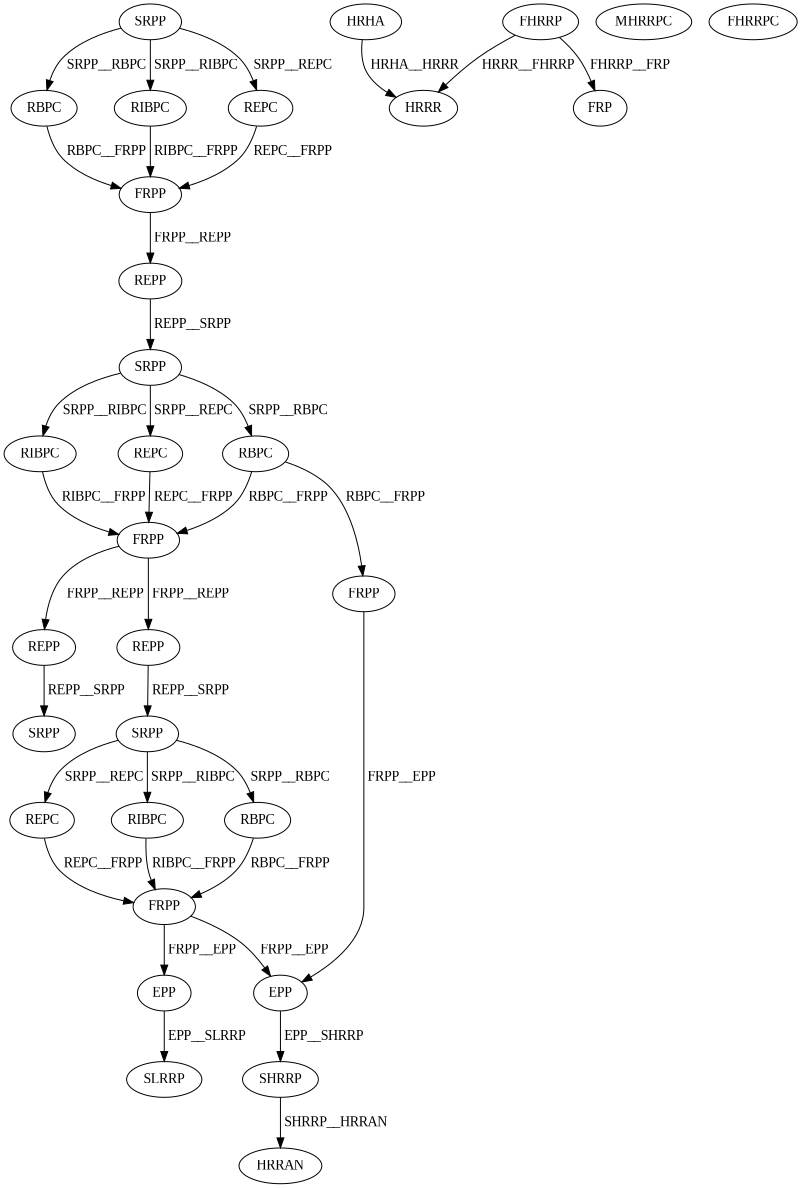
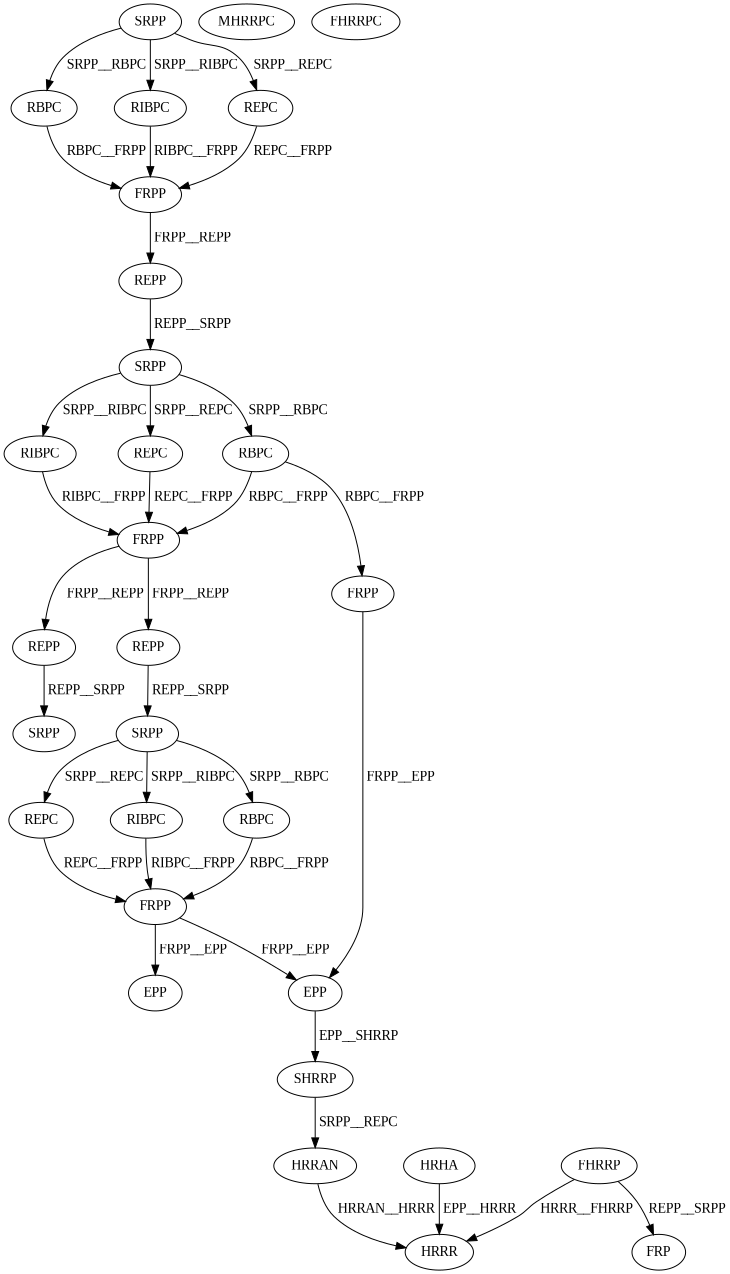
(413, 65) -> (478, 1209)
(629, 65) -> (686, 1209)
(164, 1079) -> none
(334, 1123) -> (356, 1123)
none -> (347, 1227)
